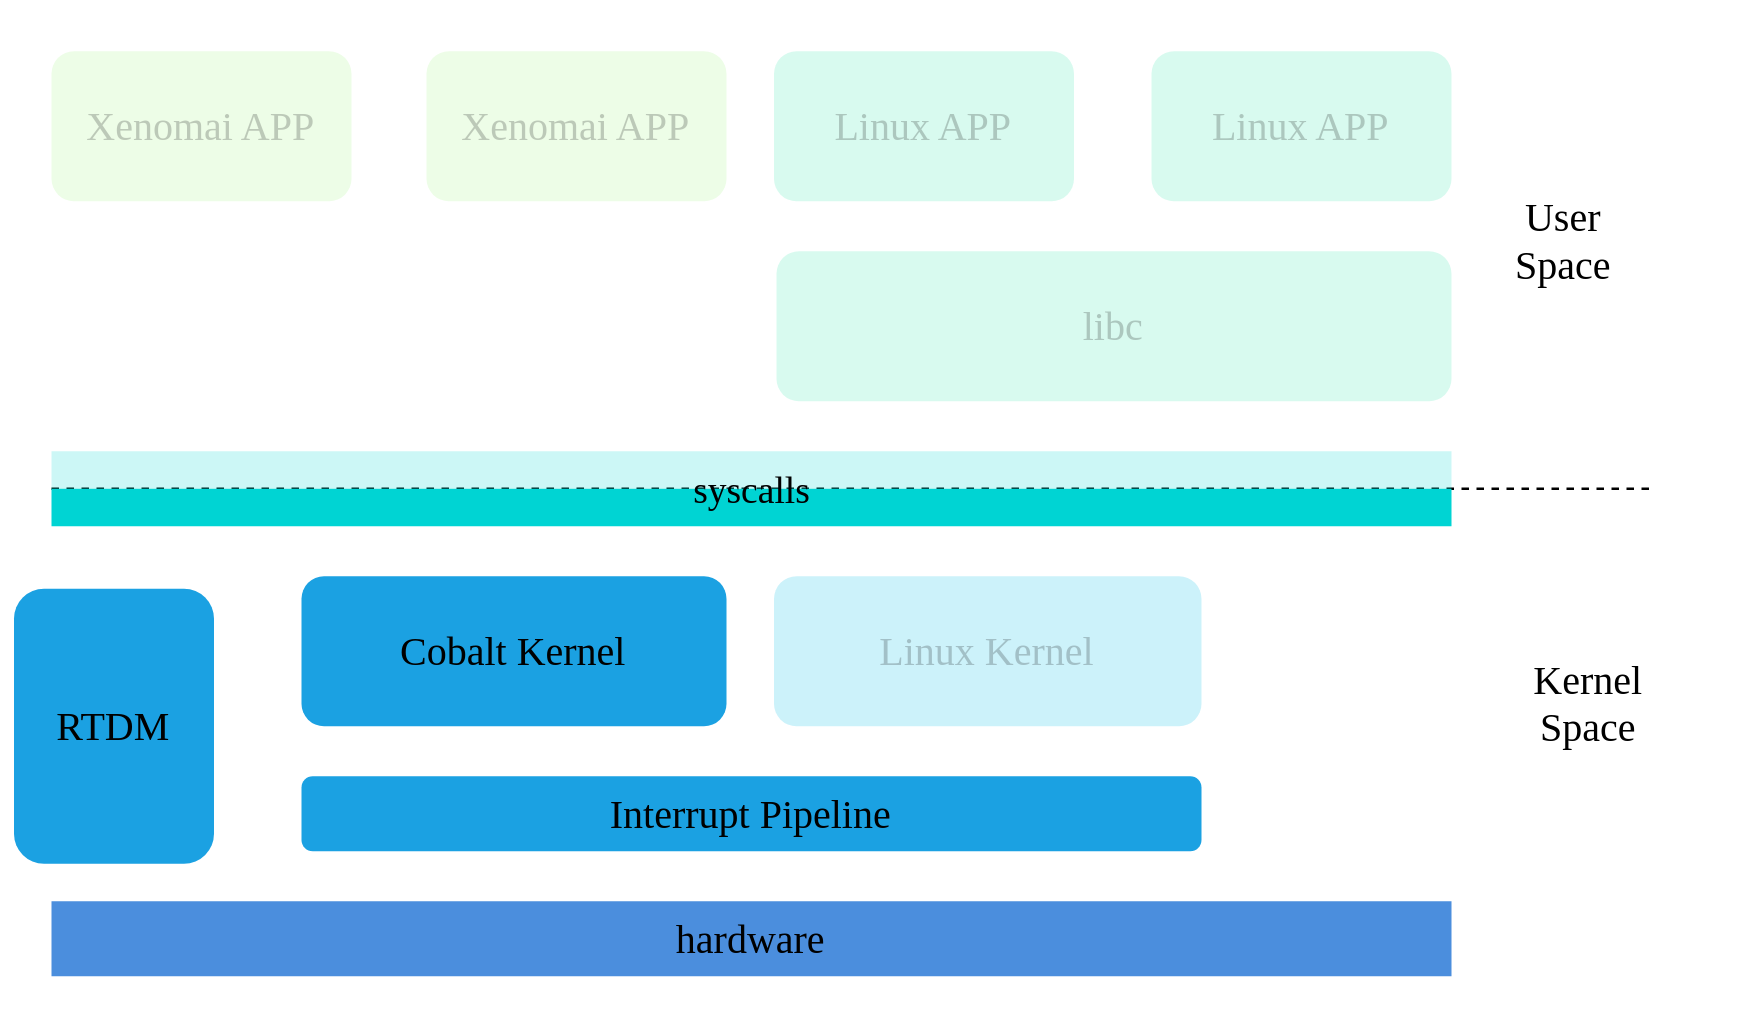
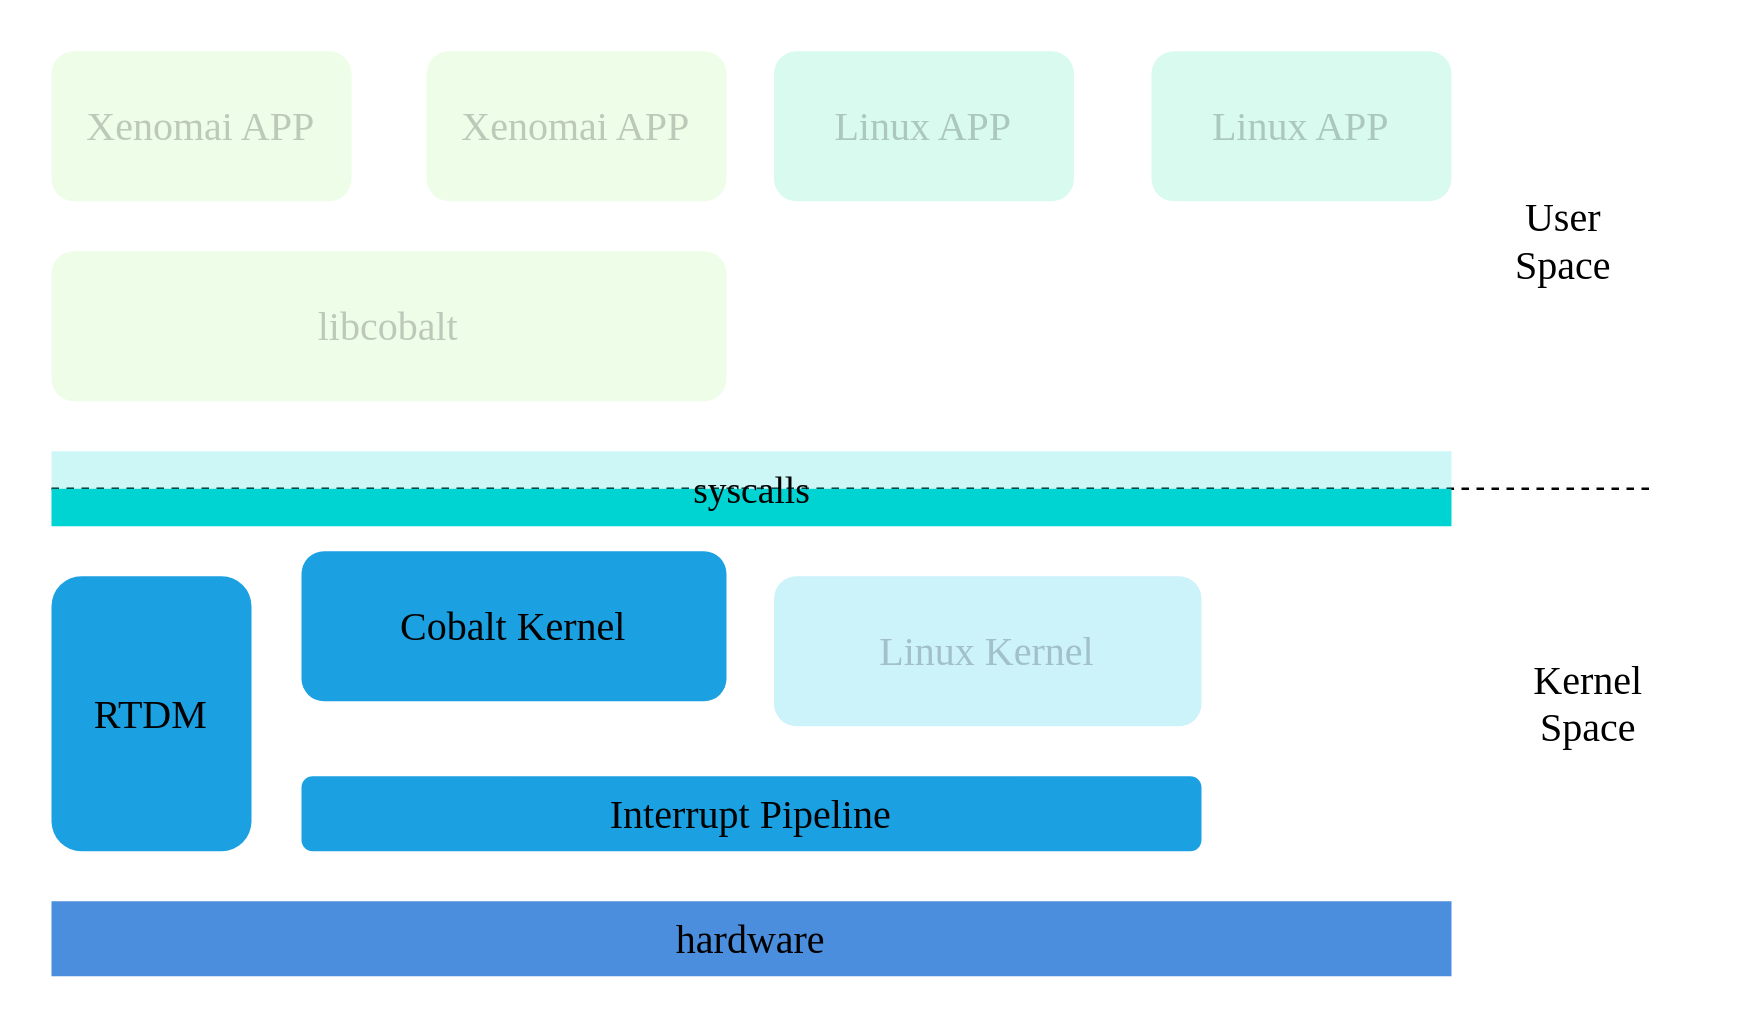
none -> (389, 326)
(1114, 326) -> none
(514, 651) -> (514, 626)
(114, 726) -> (151, 714)
